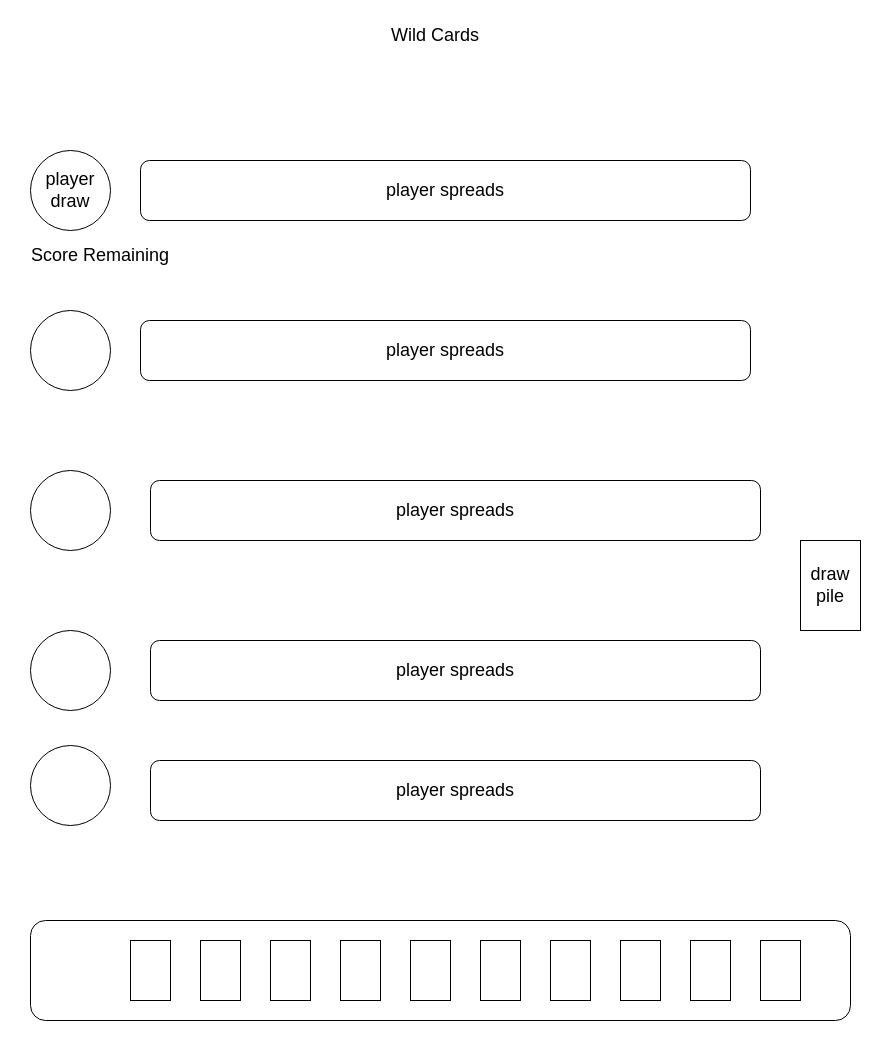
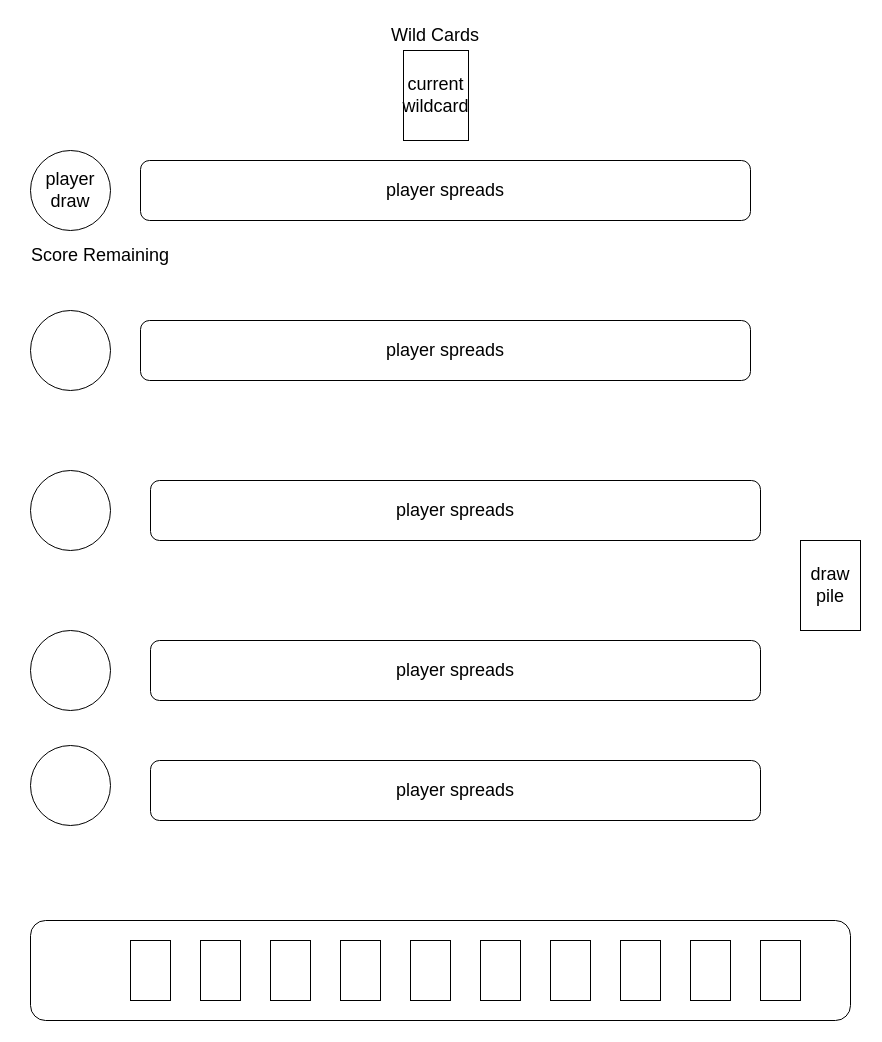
none -> (436, 96)
